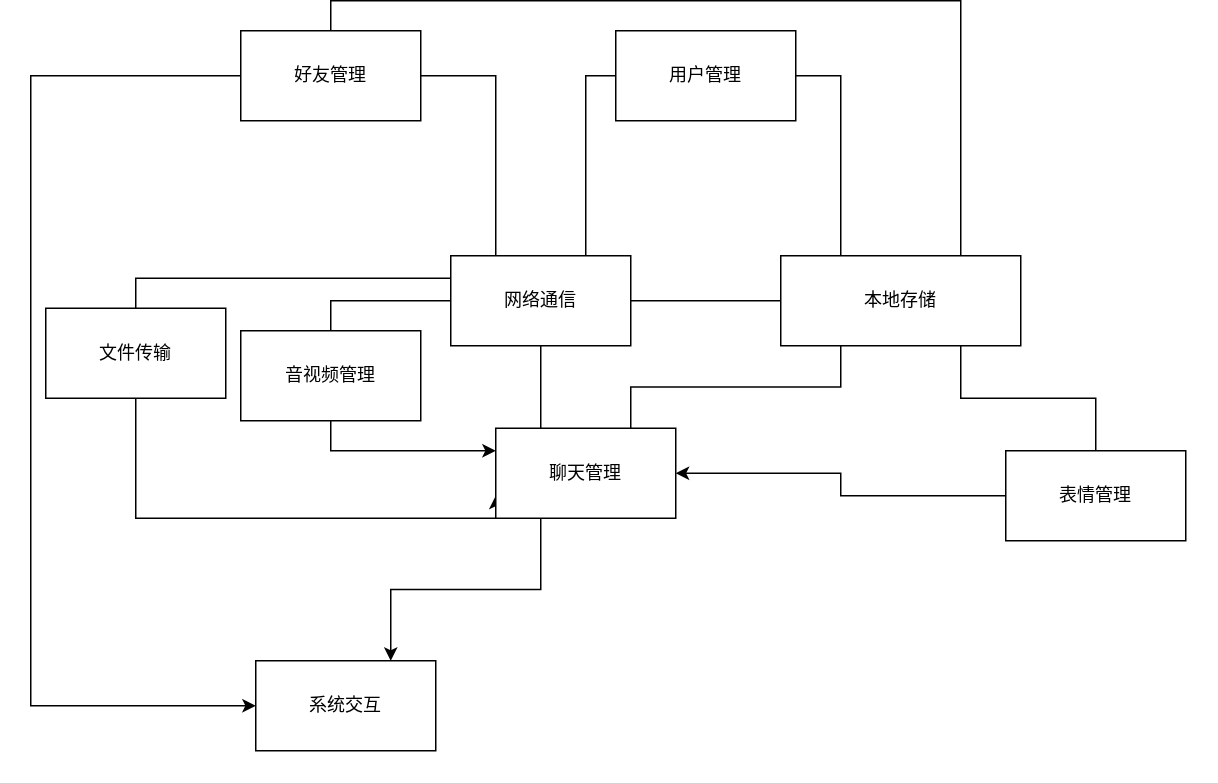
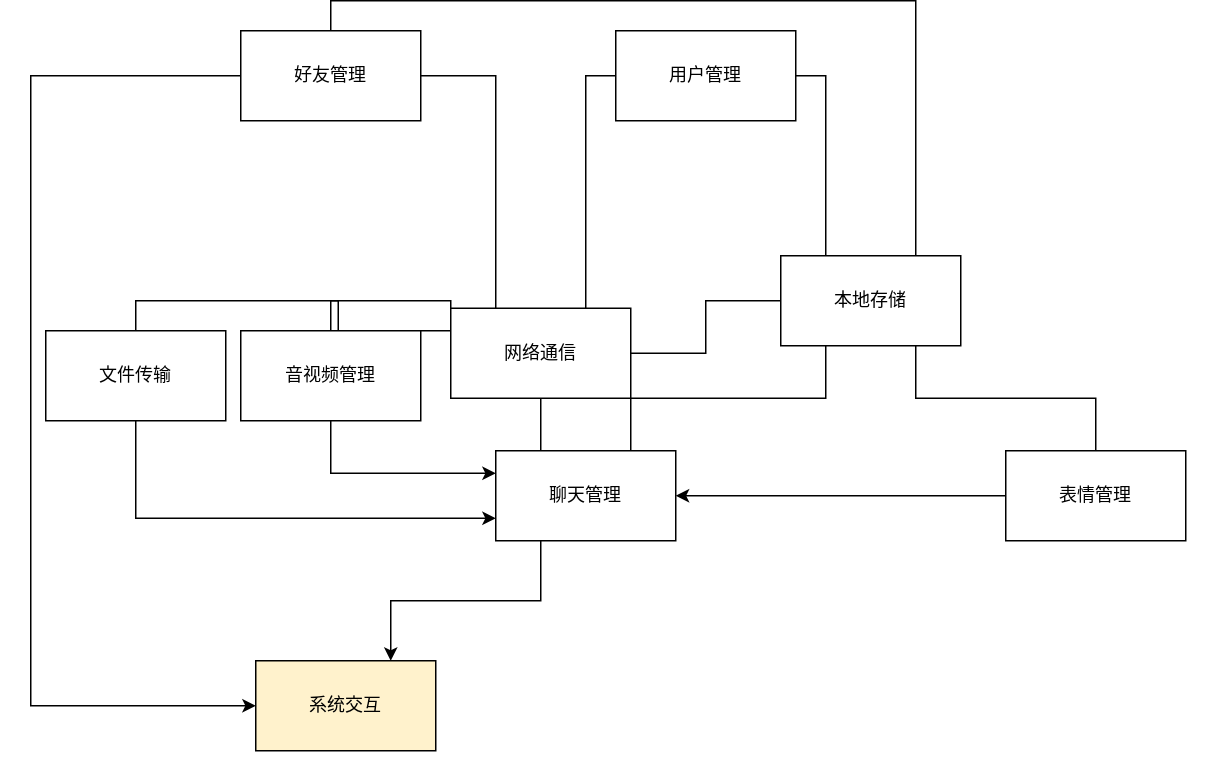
(541, 301) -> (541, 353)
(901, 301) -> (871, 301)
(136, 353) -> (136, 376)
(586, 473) -> (586, 496)
(346, 706) -> (346, 706)
